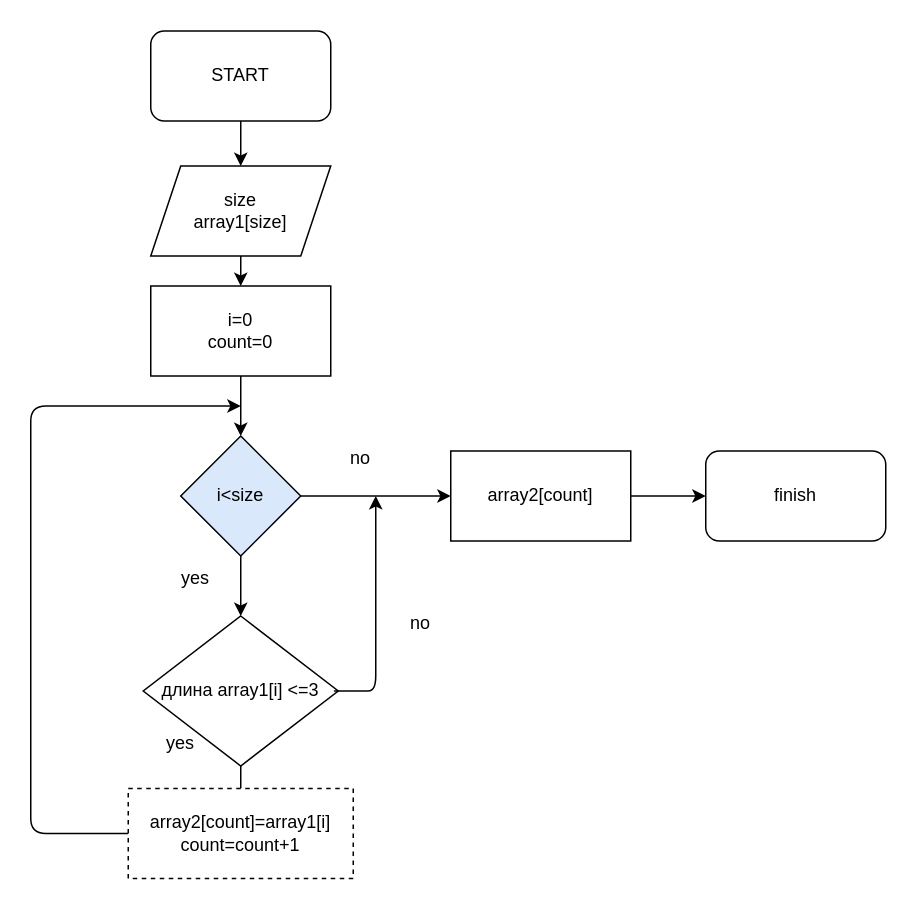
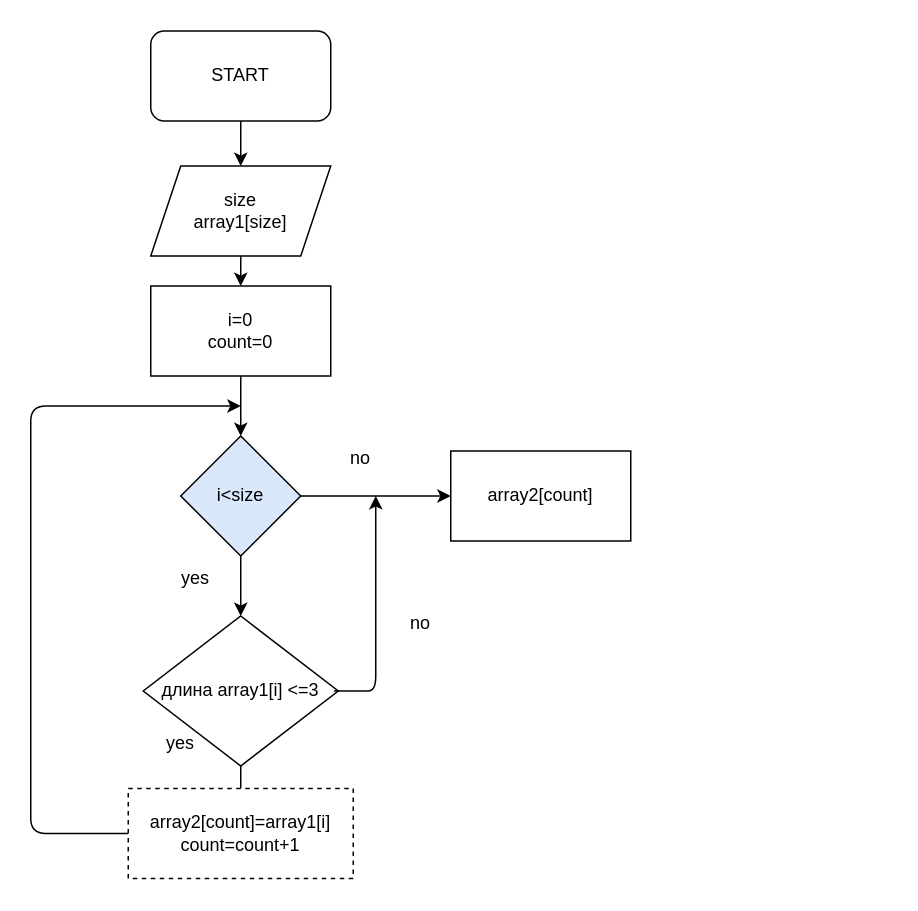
(663, 496) -> none
(796, 496) -> none
